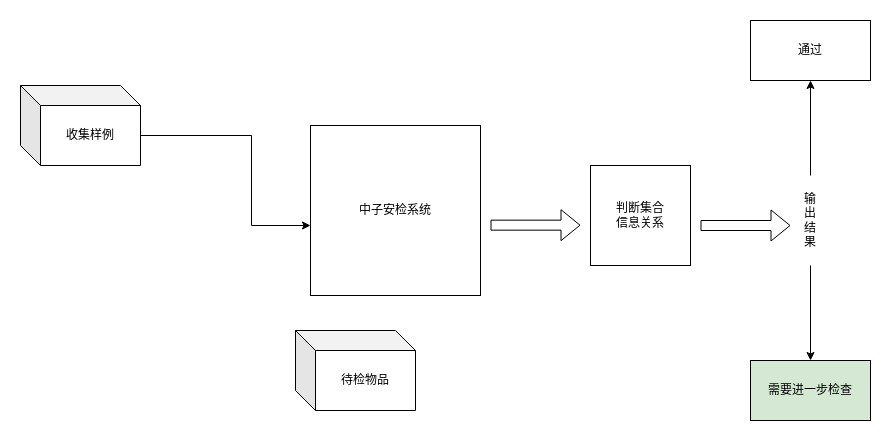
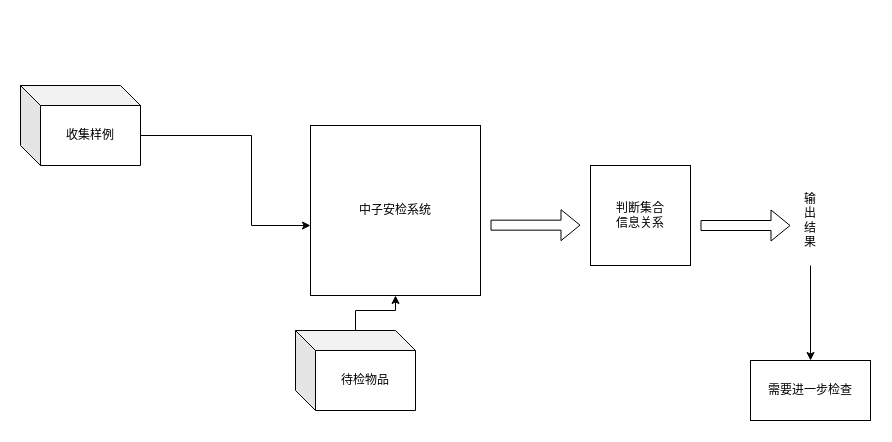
(811, 51) -> none
(811, 131) -> none
none -> (370, 311)
(811, 391) -> (811, 391)
